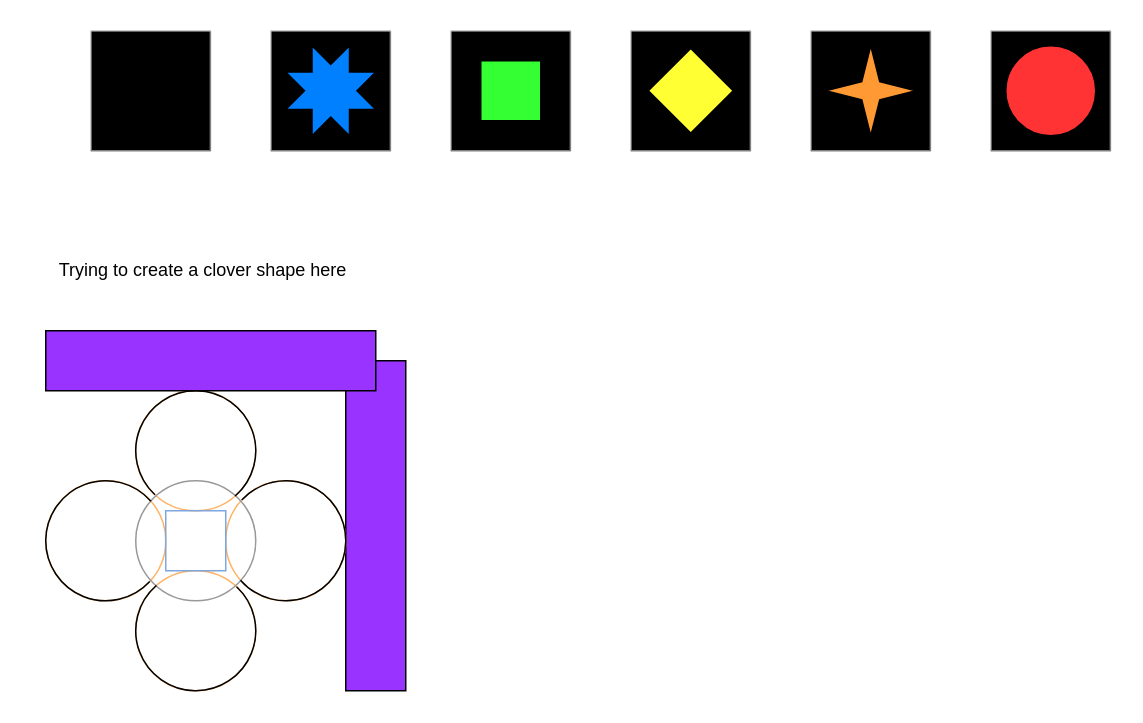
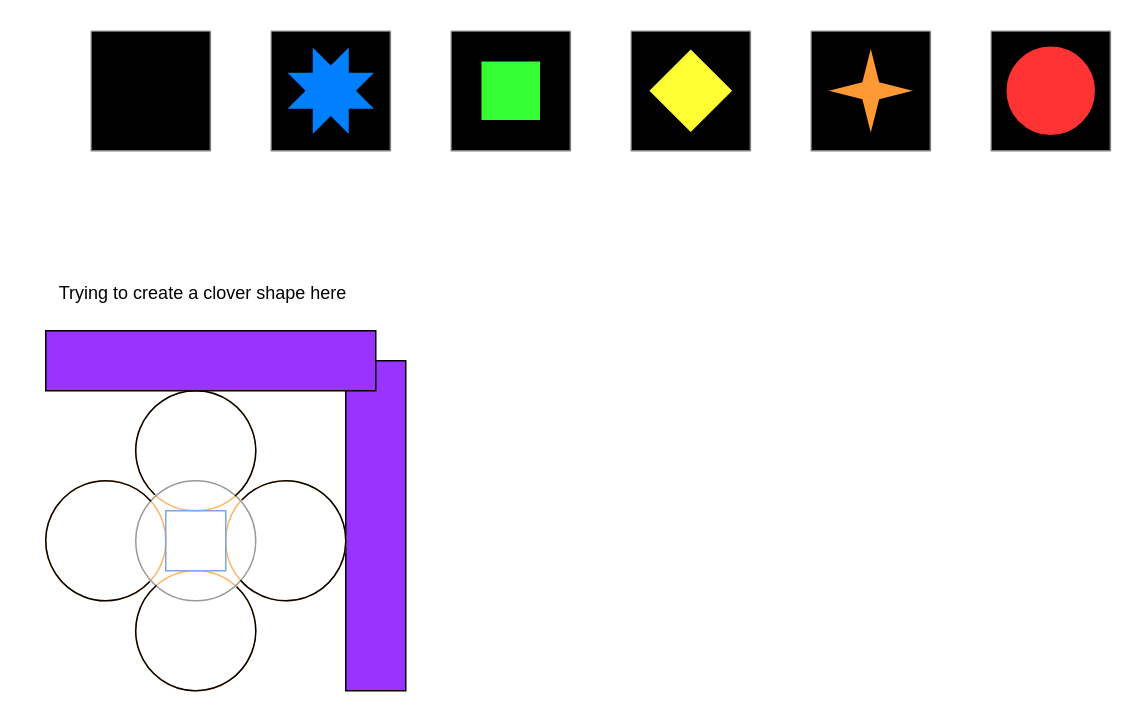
(203, 271) -> (203, 293)
